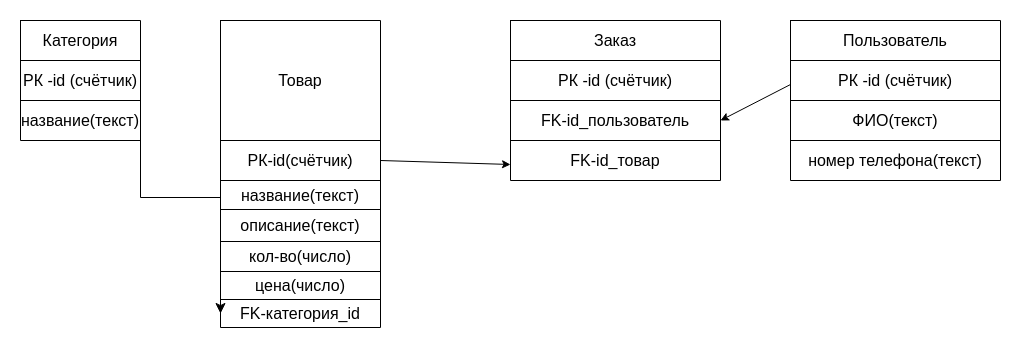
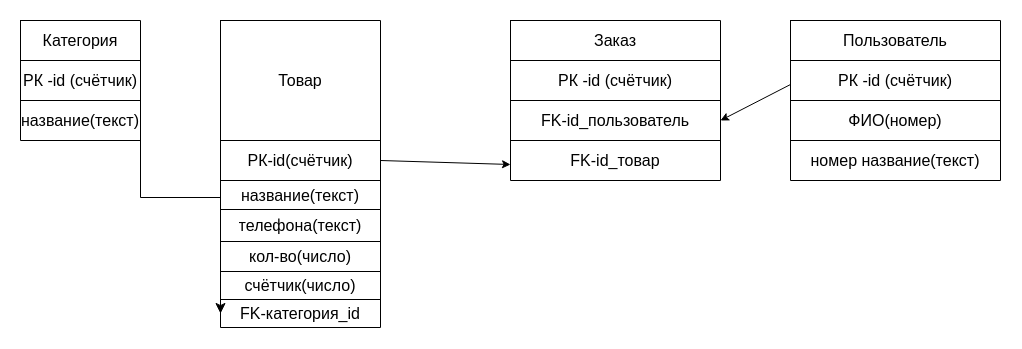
(896, 121) -> (896, 121)
(896, 161) -> (896, 161)
(301, 226) -> (301, 226)
(301, 286) -> (301, 286)
